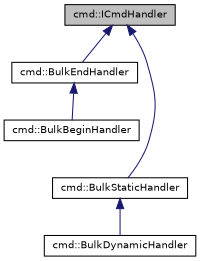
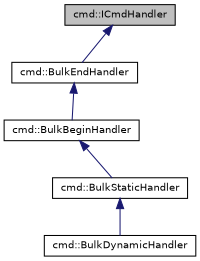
(155, 107) -> (99, 163)
